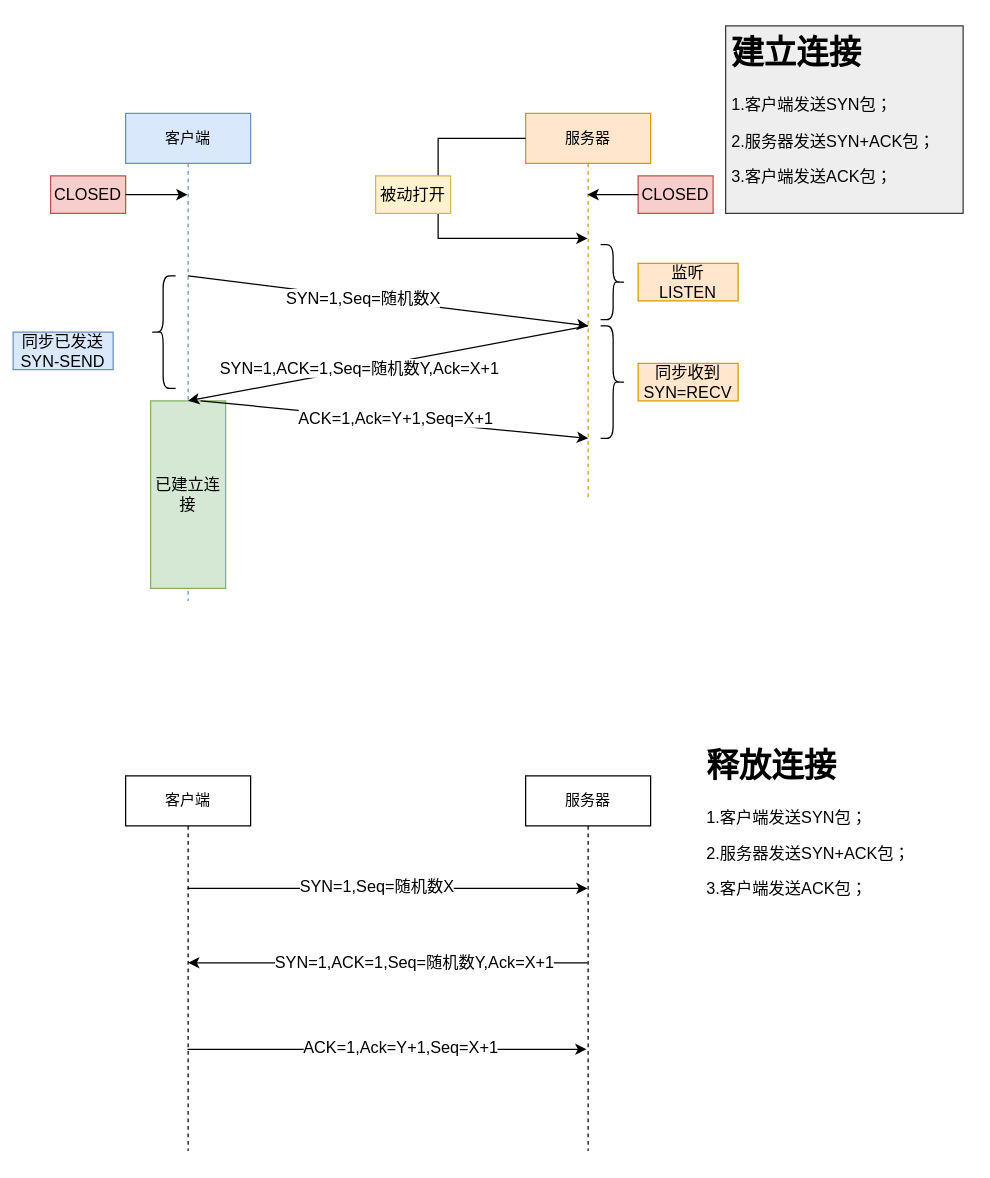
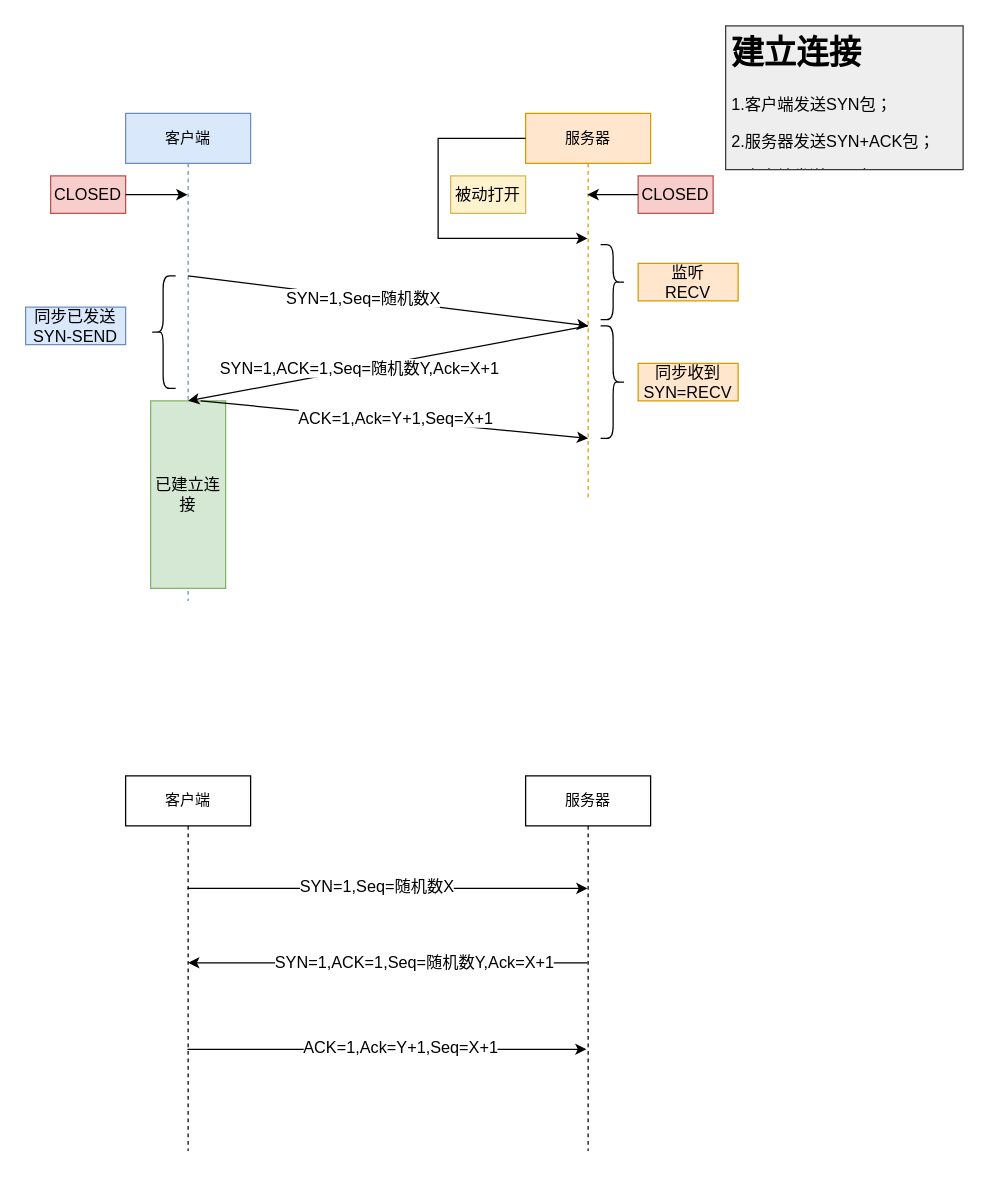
(844, 119) -> (844, 98)
(413, 194) -> (488, 194)
(688, 282) -> (688, 282)
(63, 351) -> (76, 326)
(819, 832) -> none
